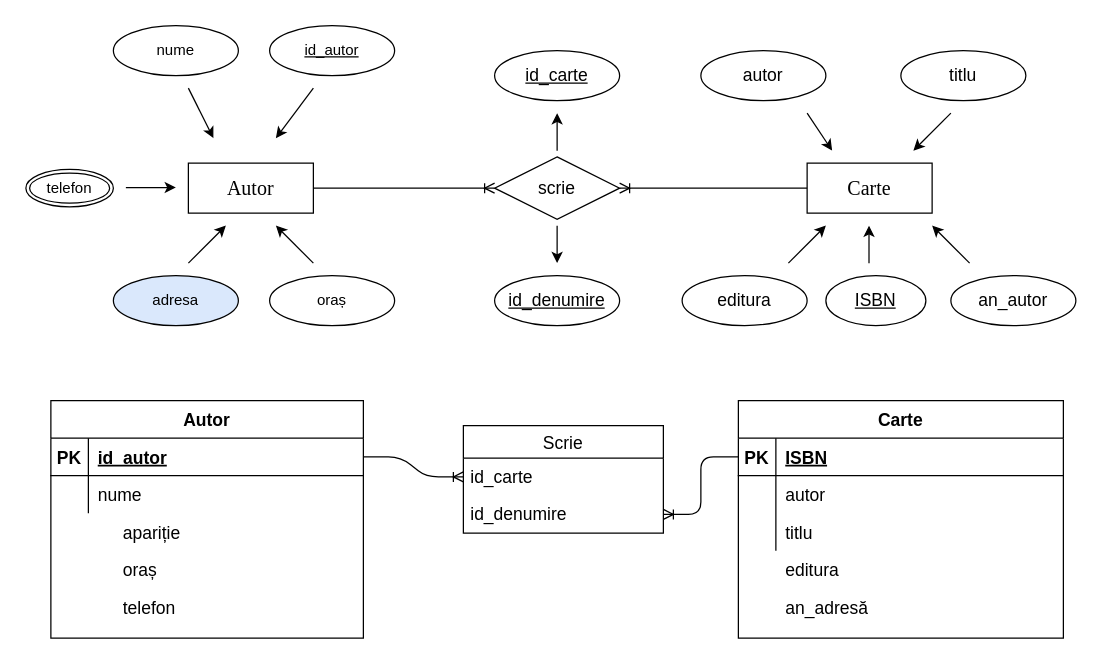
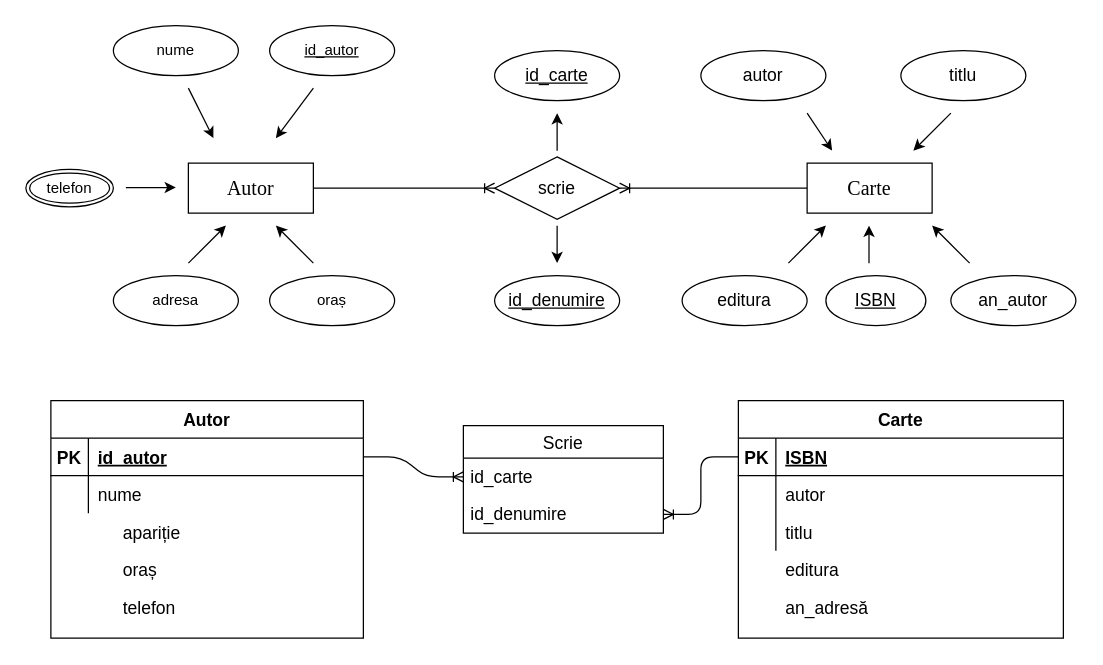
(176, 301) -> (176, 301)
